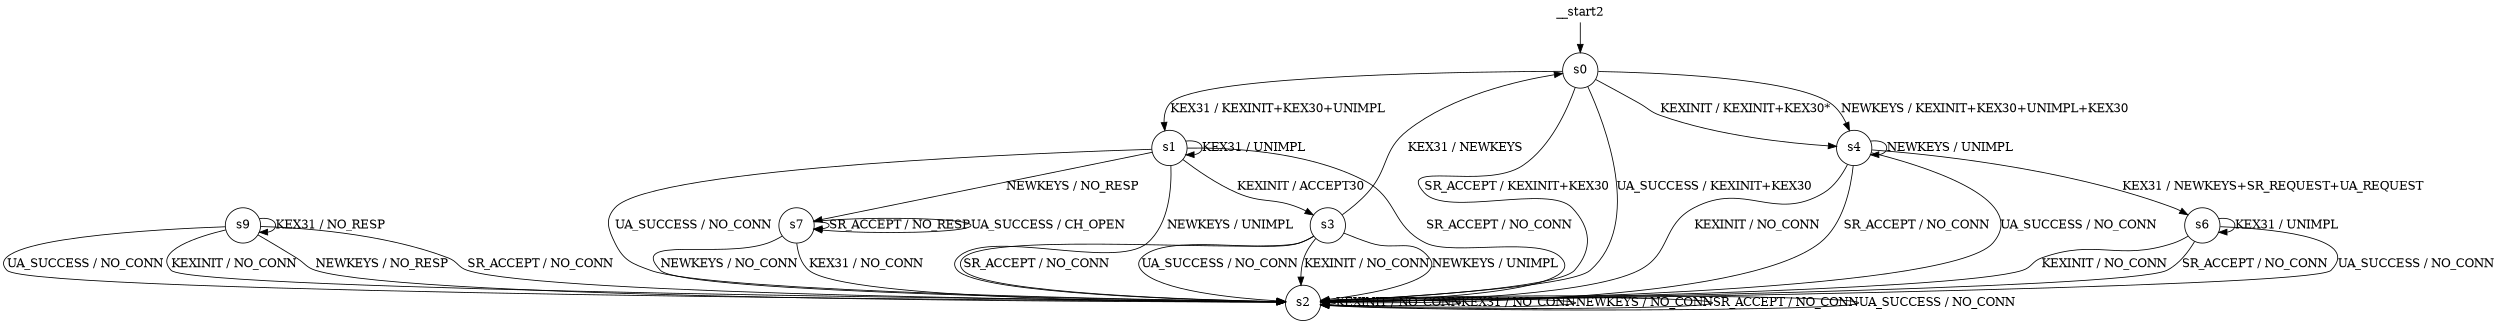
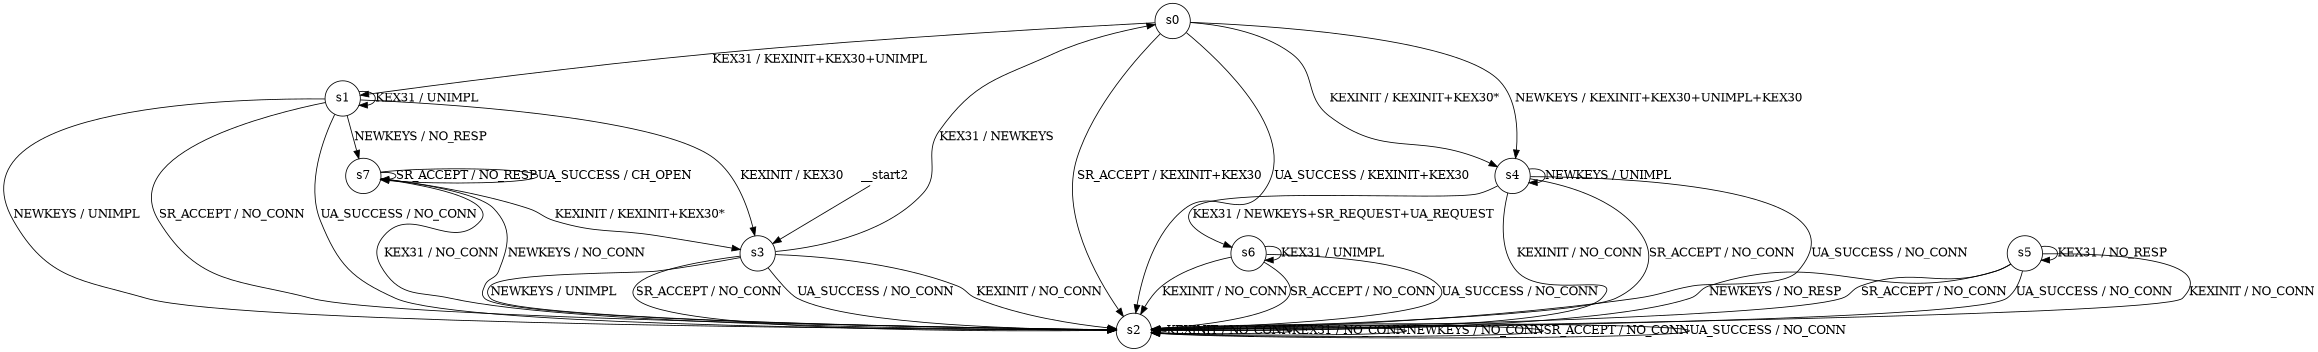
(1580, 33) -> (825, 212)
(1301, 187) -> (792, 176)
none -> (555, 221)
(243, 225) -> (2025, 253)
